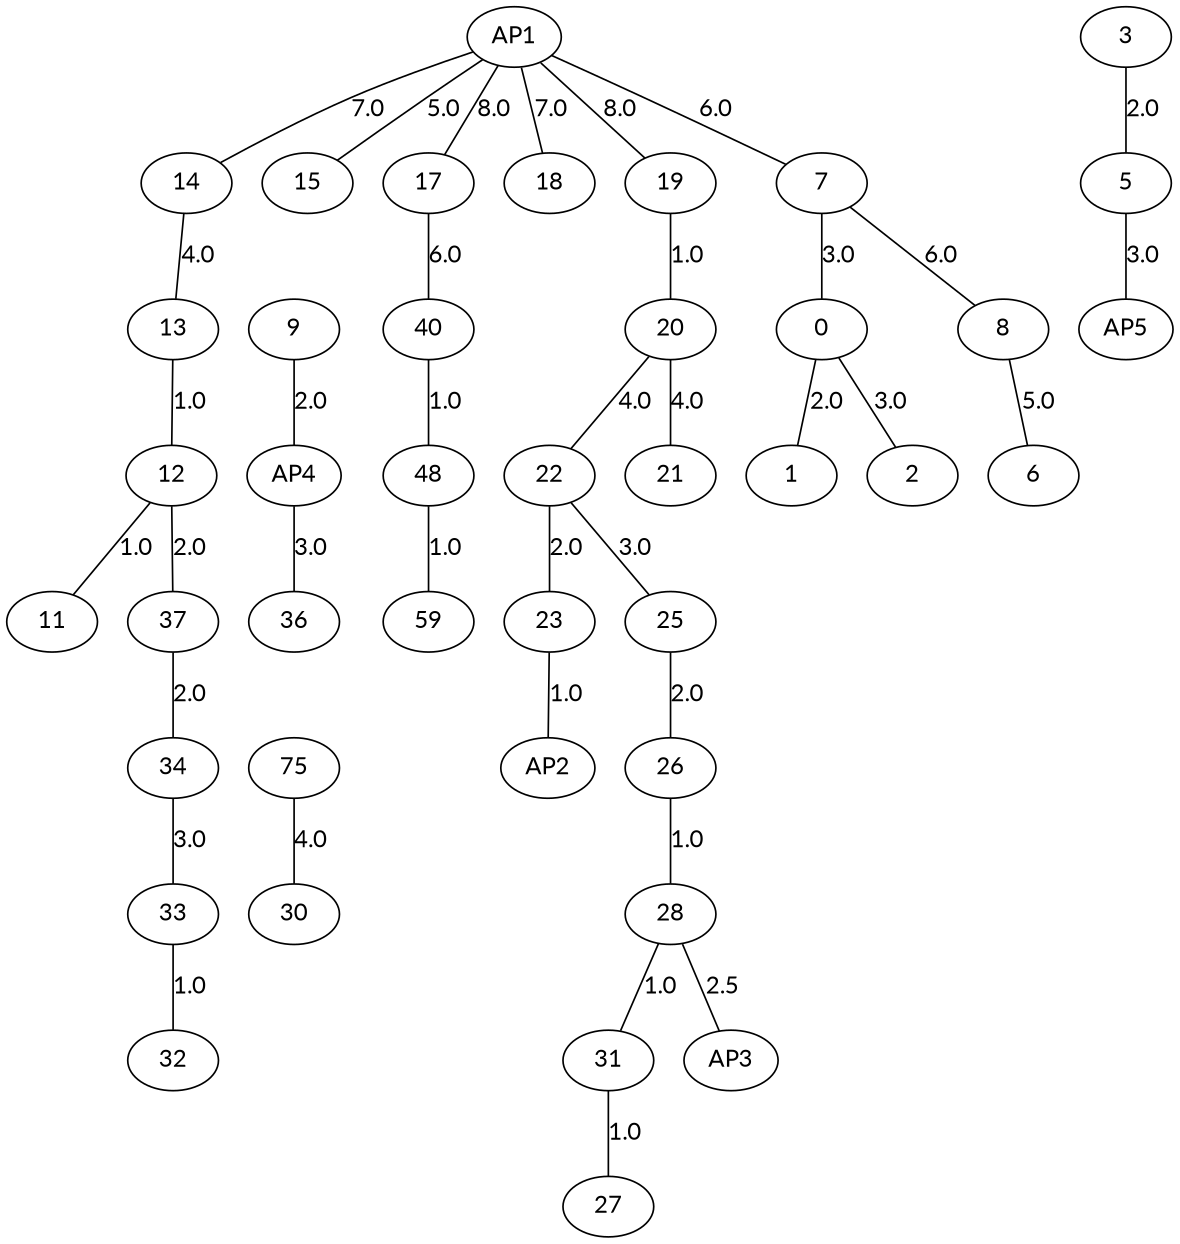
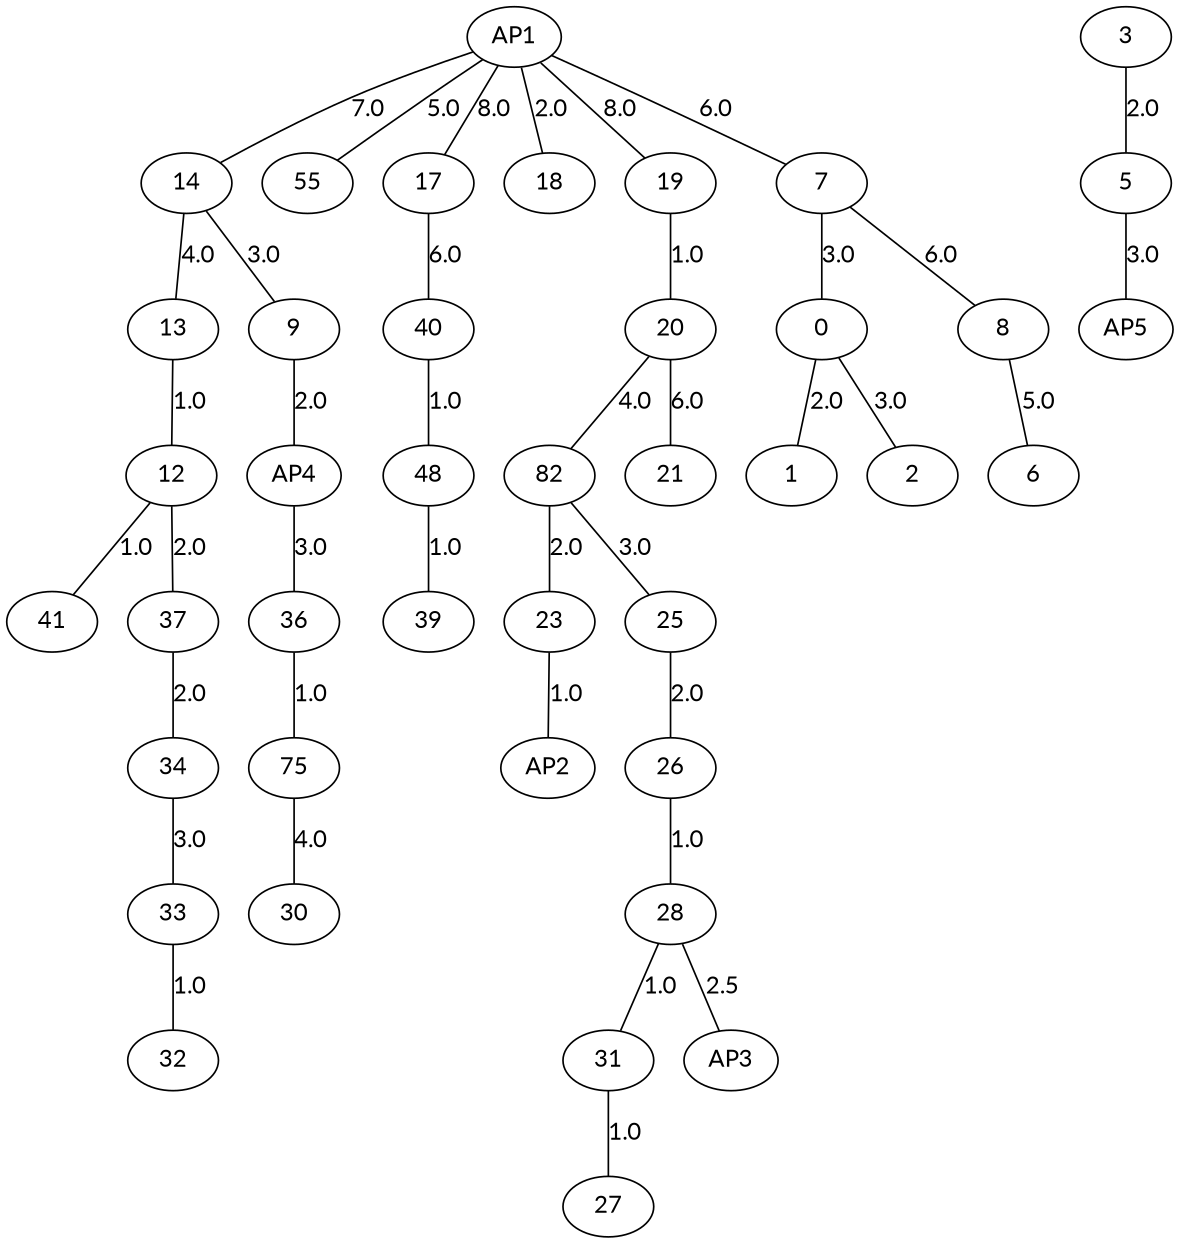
(551, 110) -> (551, 110)
(308, 183) -> (308, 183)
none -> (240, 256)
(687, 402) -> (687, 402)
(550, 476) -> (550, 476)
(52, 622) -> (52, 622)
(429, 622) -> (429, 622)
none -> (294, 695)
